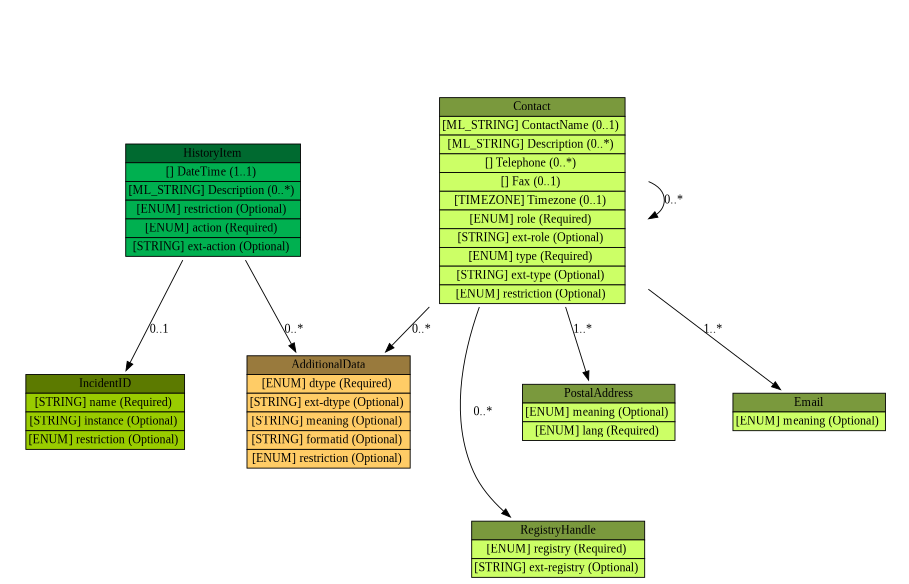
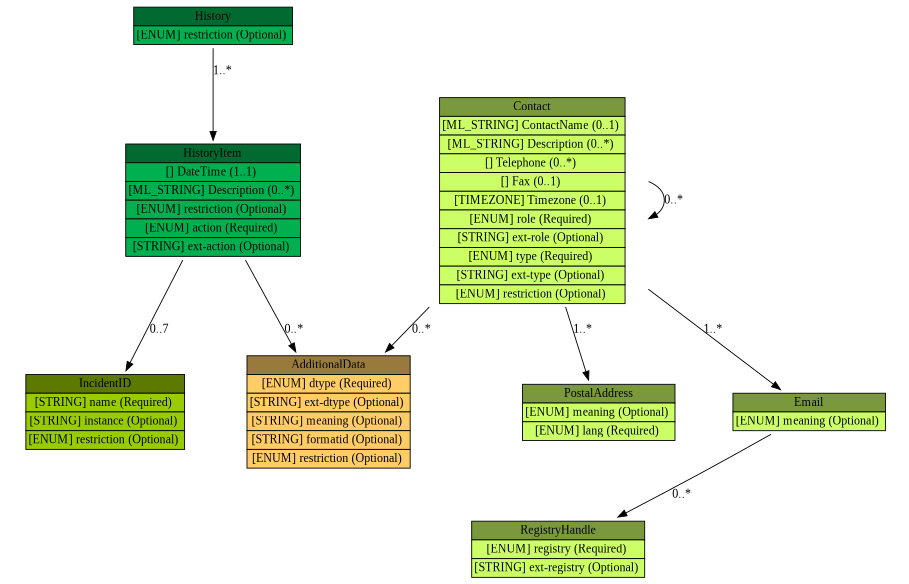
none -> (213, 26)
(160, 329) -> (160, 329)
(461, 414) -> (699, 474)
